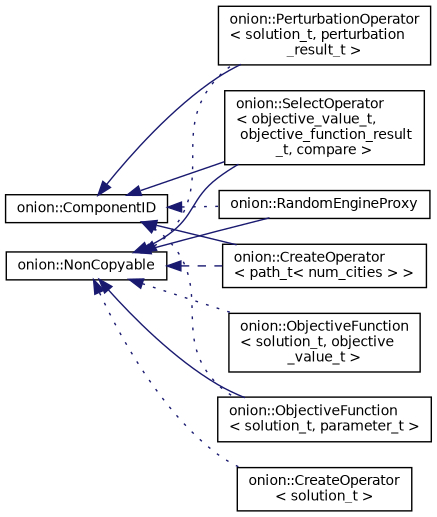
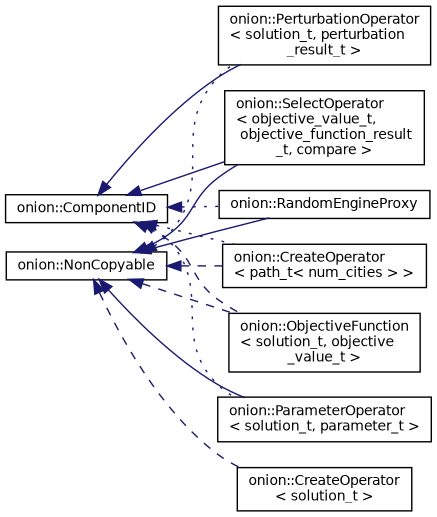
(217, 240) -> (217, 240)
none -> (199, 280)
(182, 297) -> (182, 297)
(157, 391) -> (157, 391)
(325, 419) -> (325, 419)
